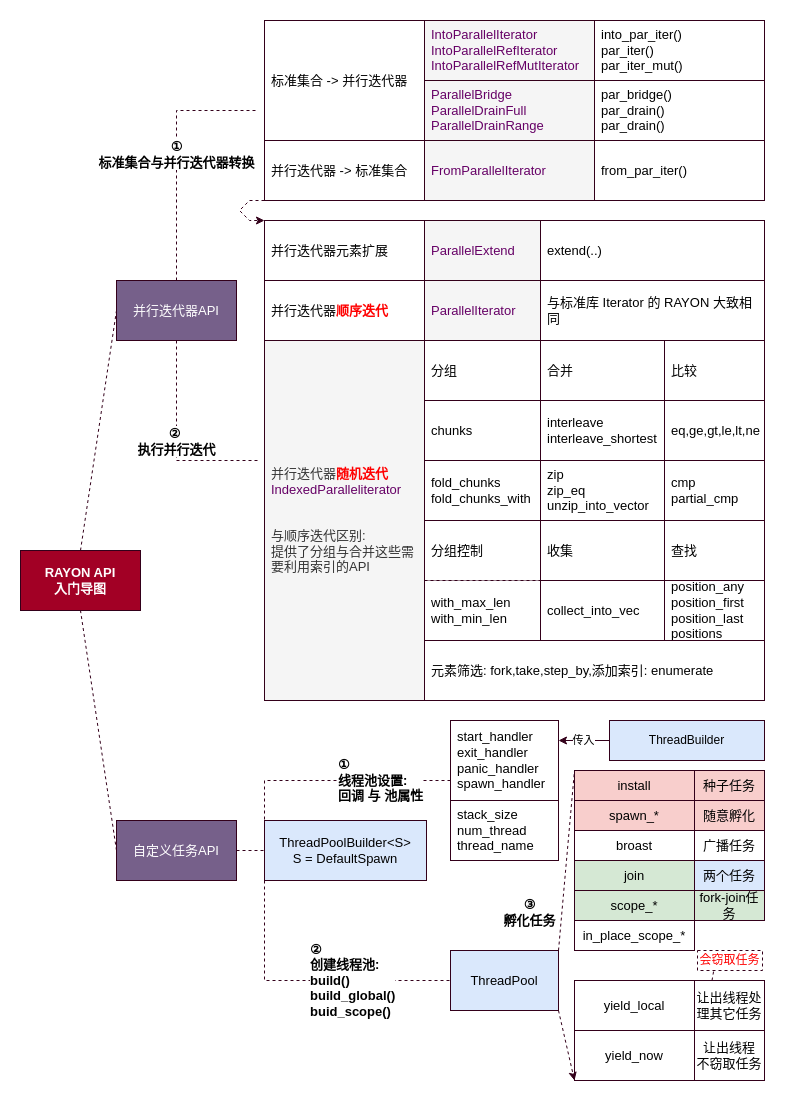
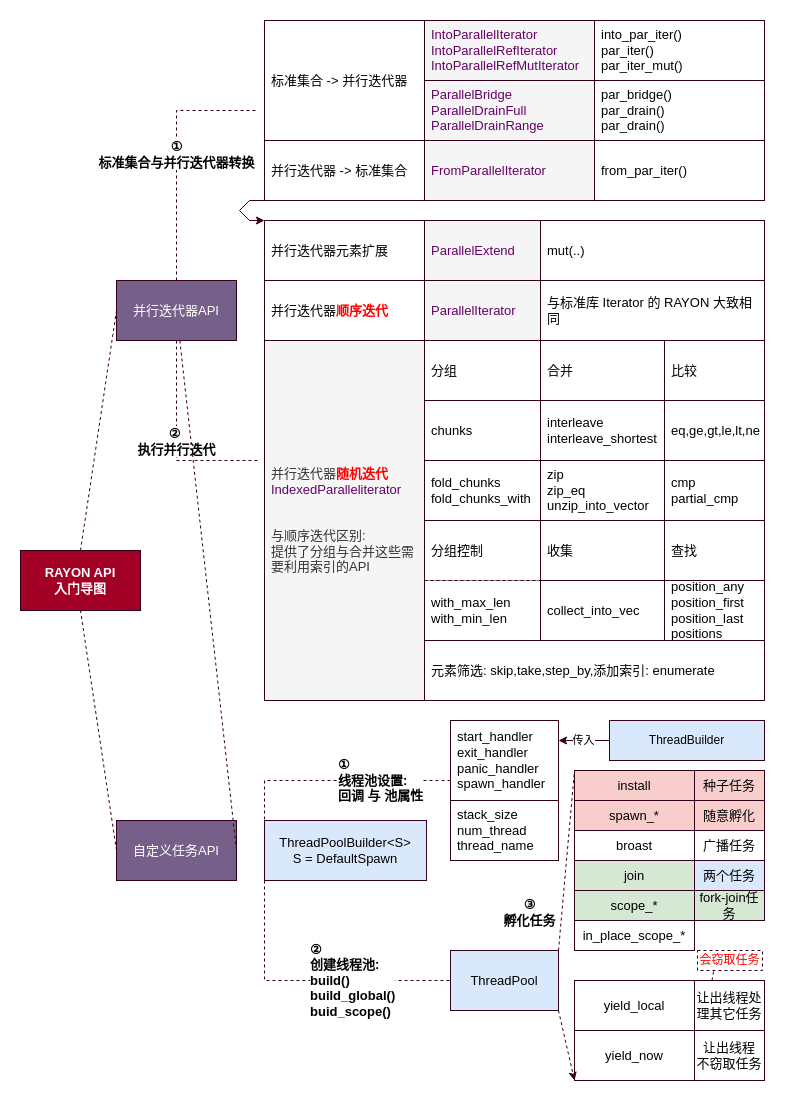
(242, 208) -> (242, 208)
(581, 251) -> (570, 251)
(585, 671) -> (583, 671)
(251, 851) -> (213, 637)
